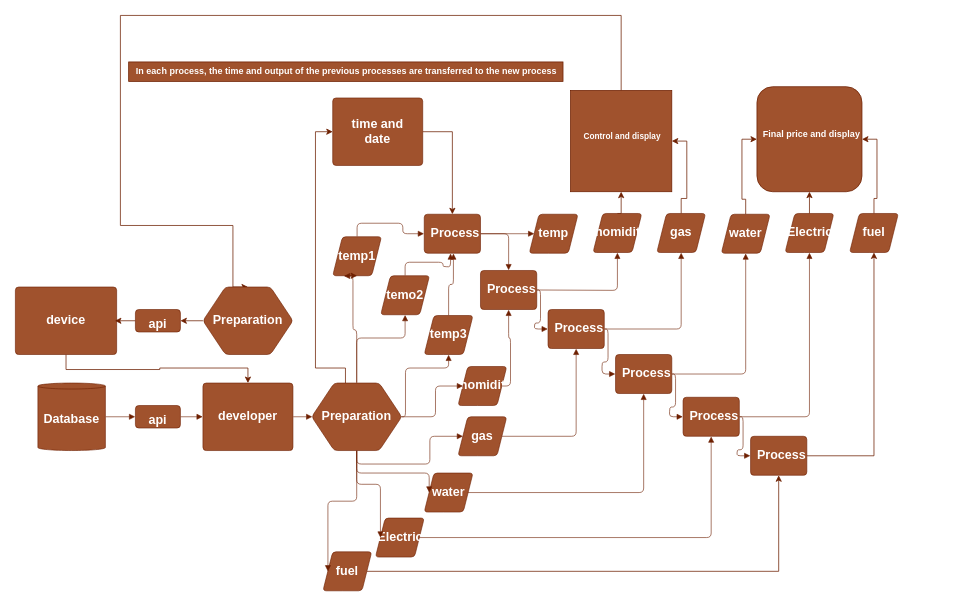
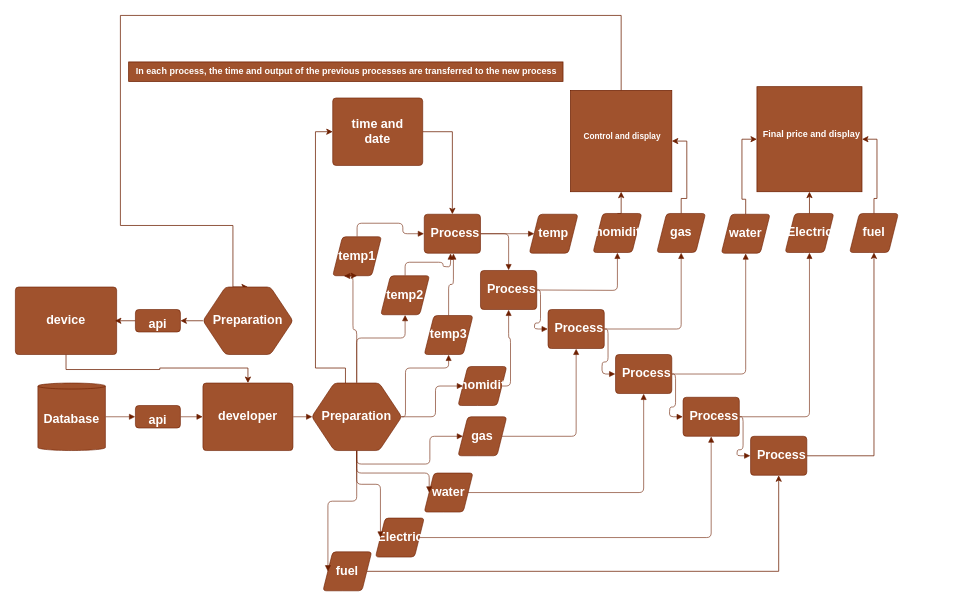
(809, 139) -> (809, 139)
(405, 295) -> (405, 295)
